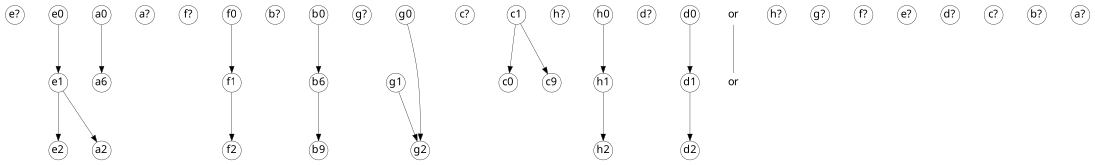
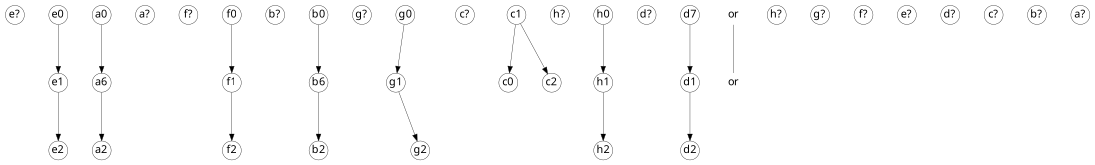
(690, 15) -> (690, 15)
(418, 78) -> (401, 45)
(552, 83) -> (552, 83)
(78, 114) -> (102, 113)
(319, 150) -> (319, 150)
